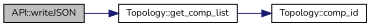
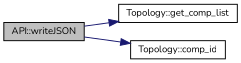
(250, 13) -> (102, 39)
